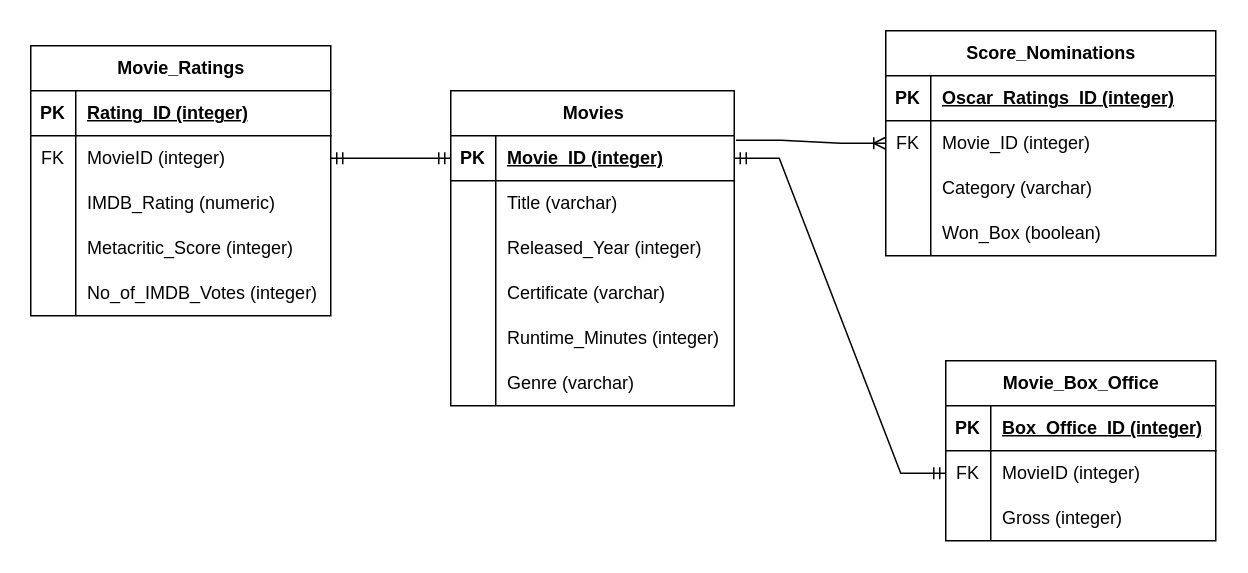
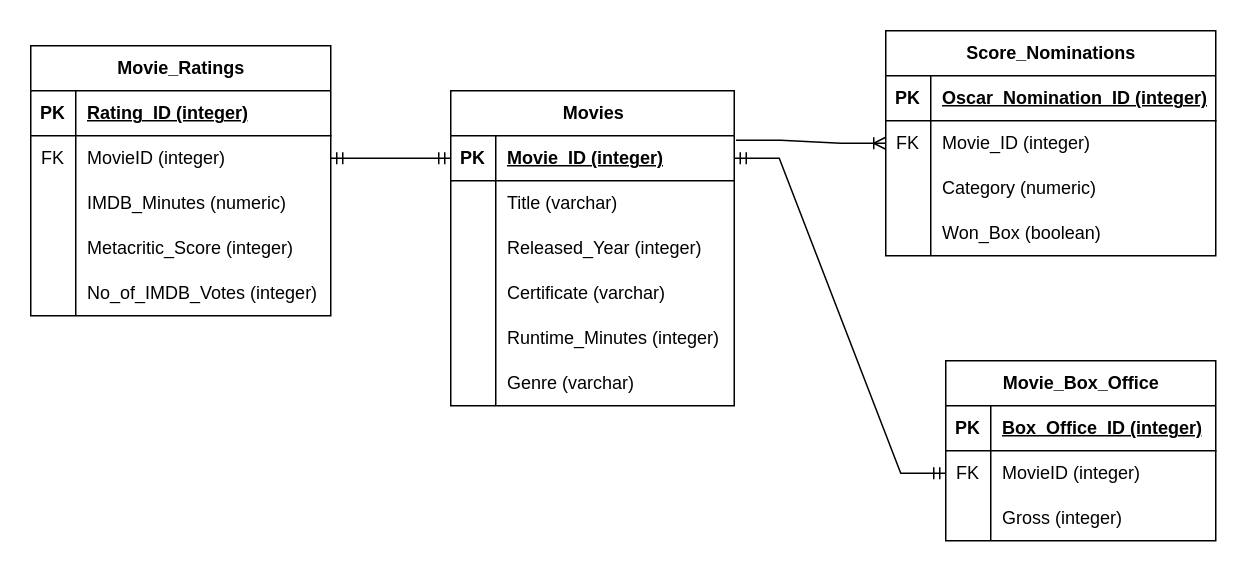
(1067, 98) -> (1079, 98)
(1031, 188) -> (1029, 188)
(187, 203) -> (192, 203)
